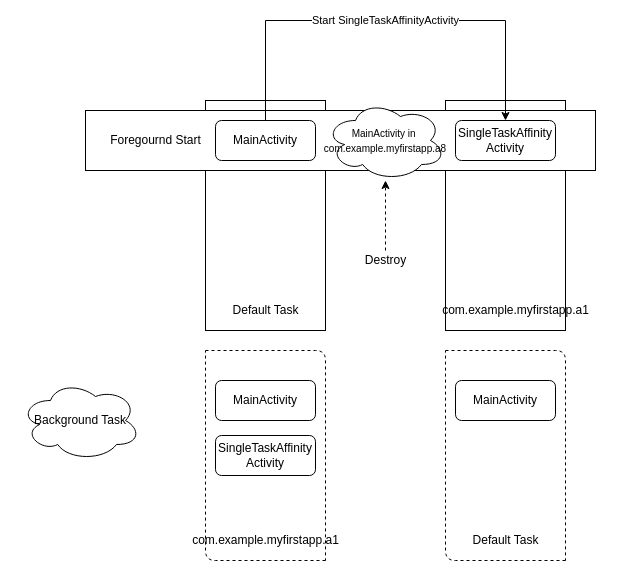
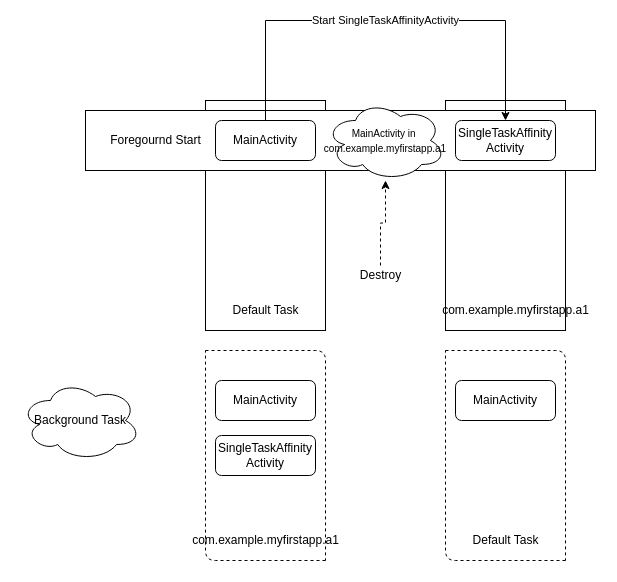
(386, 141) -> (386, 141)
(386, 261) -> (381, 276)
